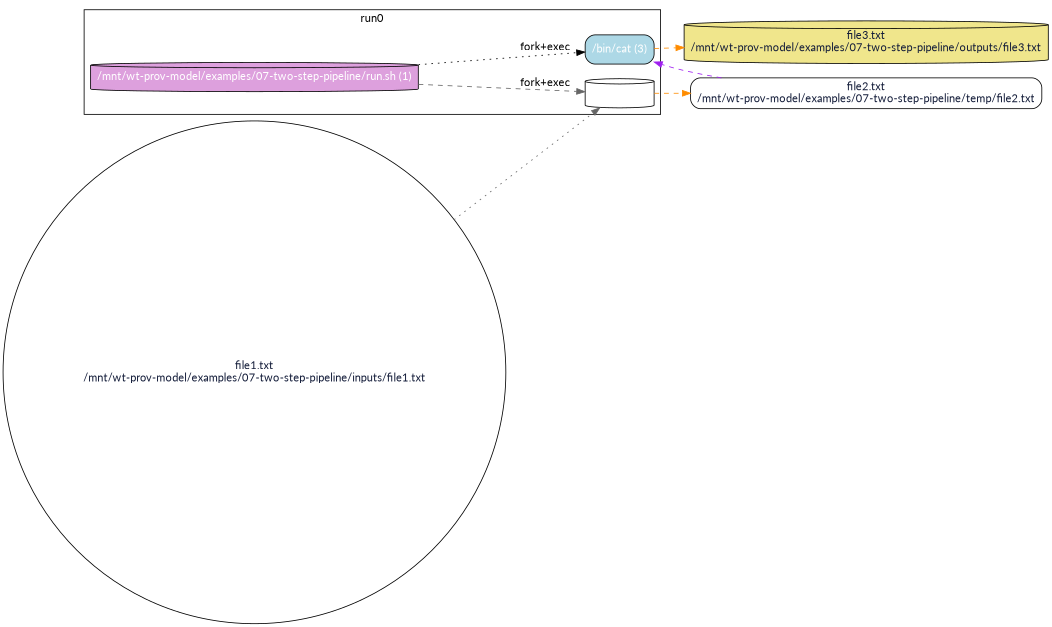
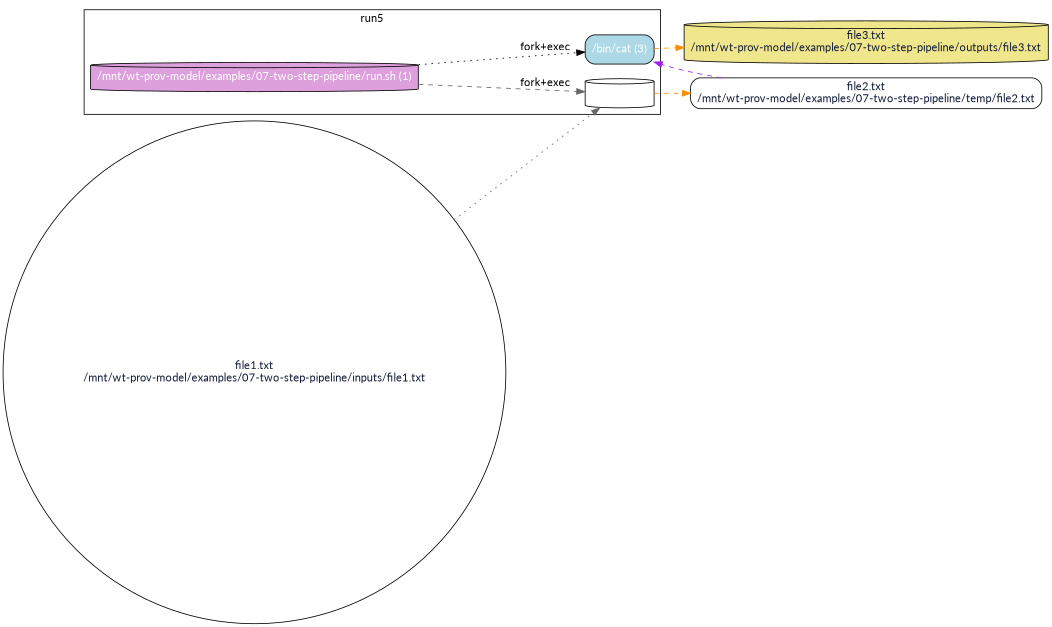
(372, 19) -> (372, 19)
